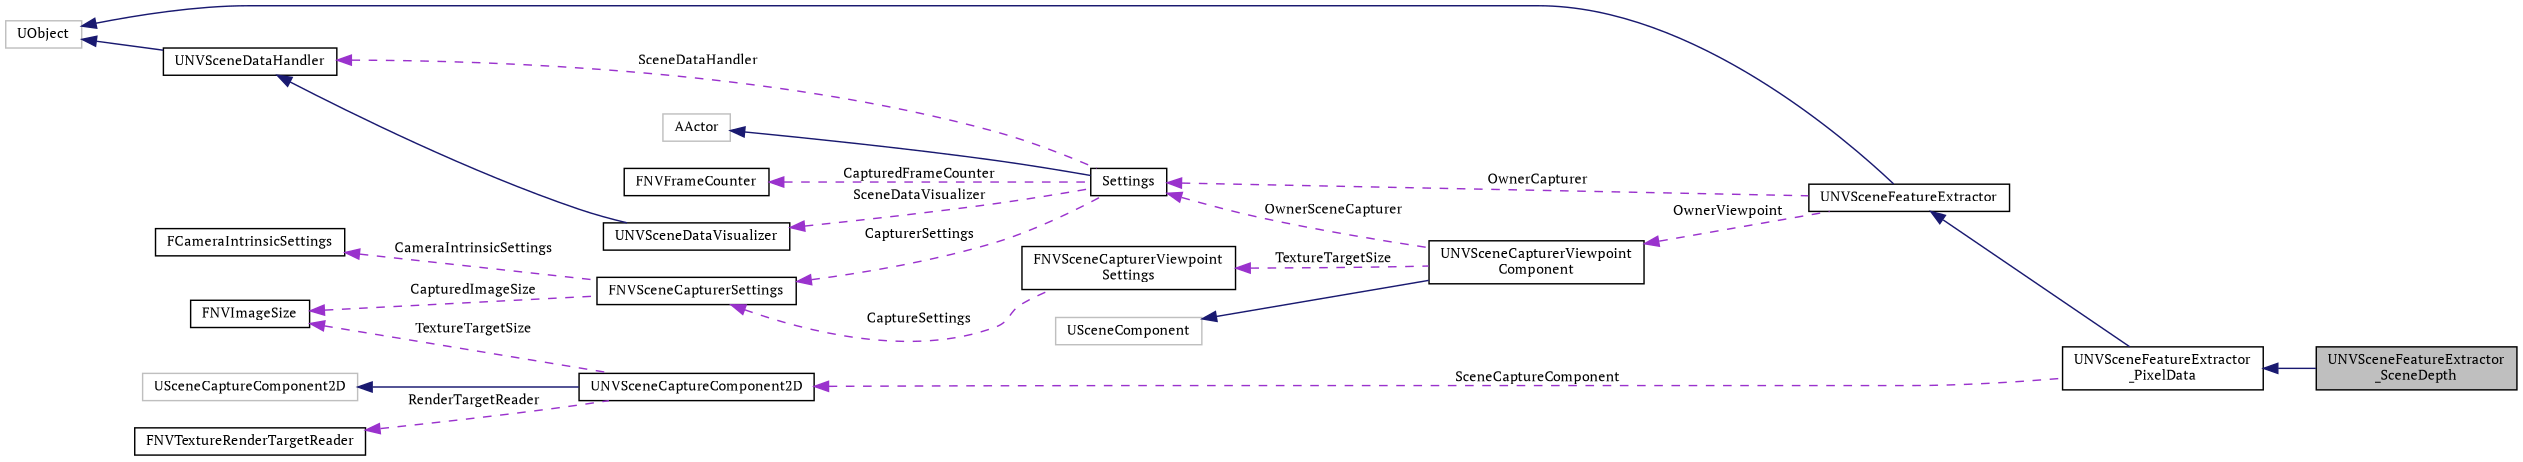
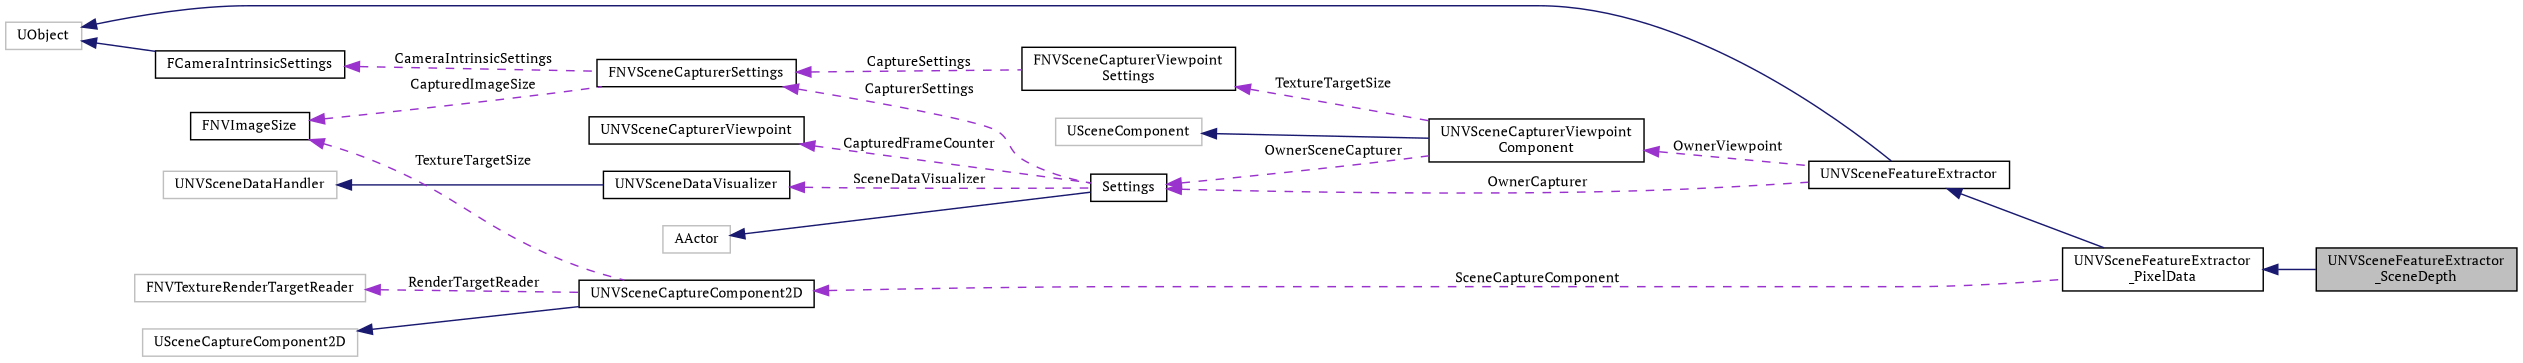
(130, 46) -> (126, 47)
(250, 62) -> (250, 185)
(729, 82) -> none
(697, 182) -> (697, 130)
(250, 441) -> (250, 288)
